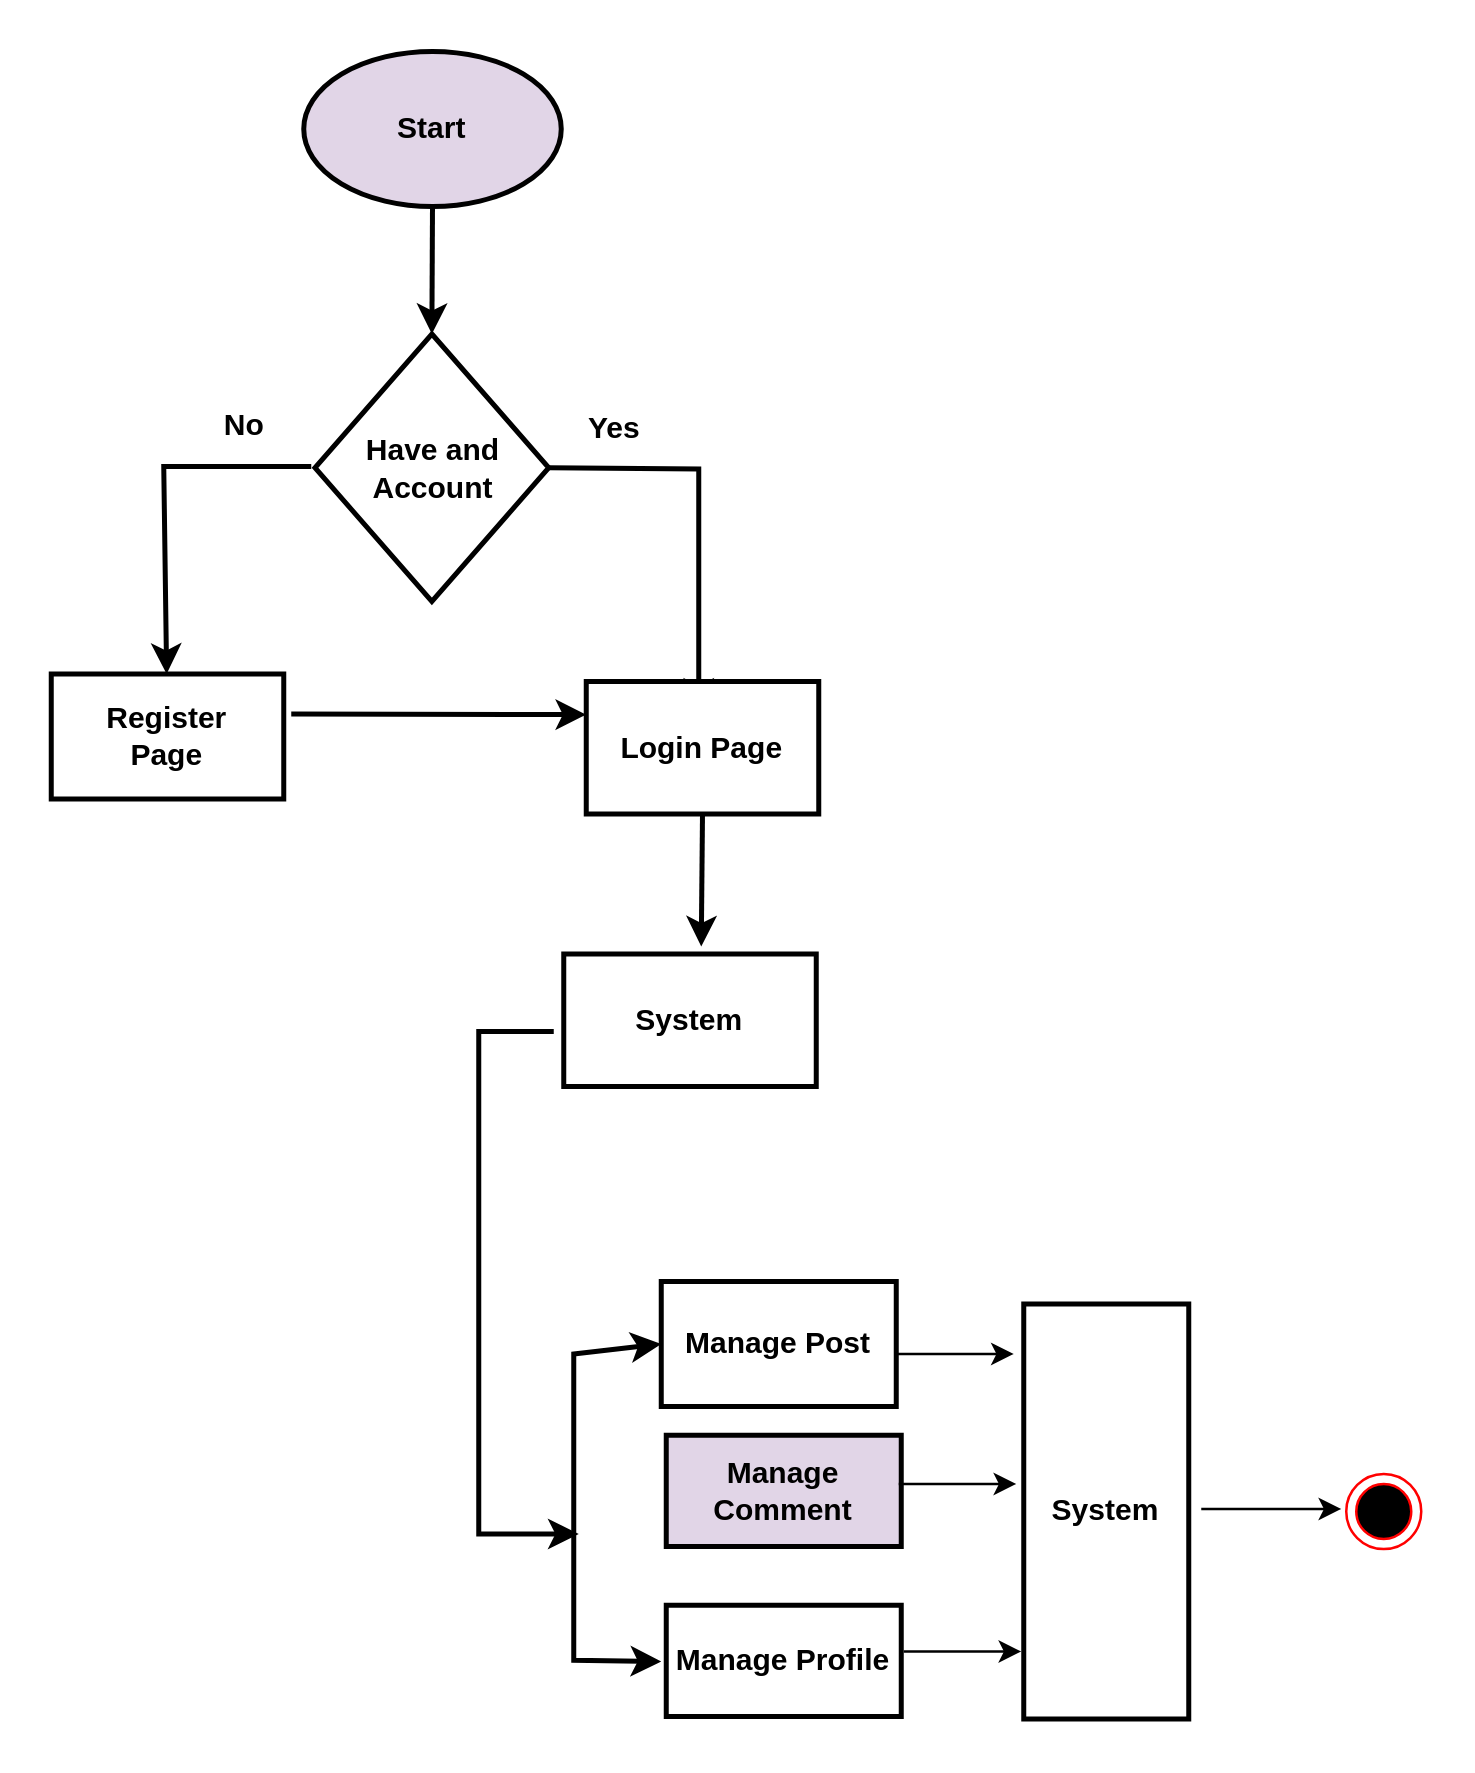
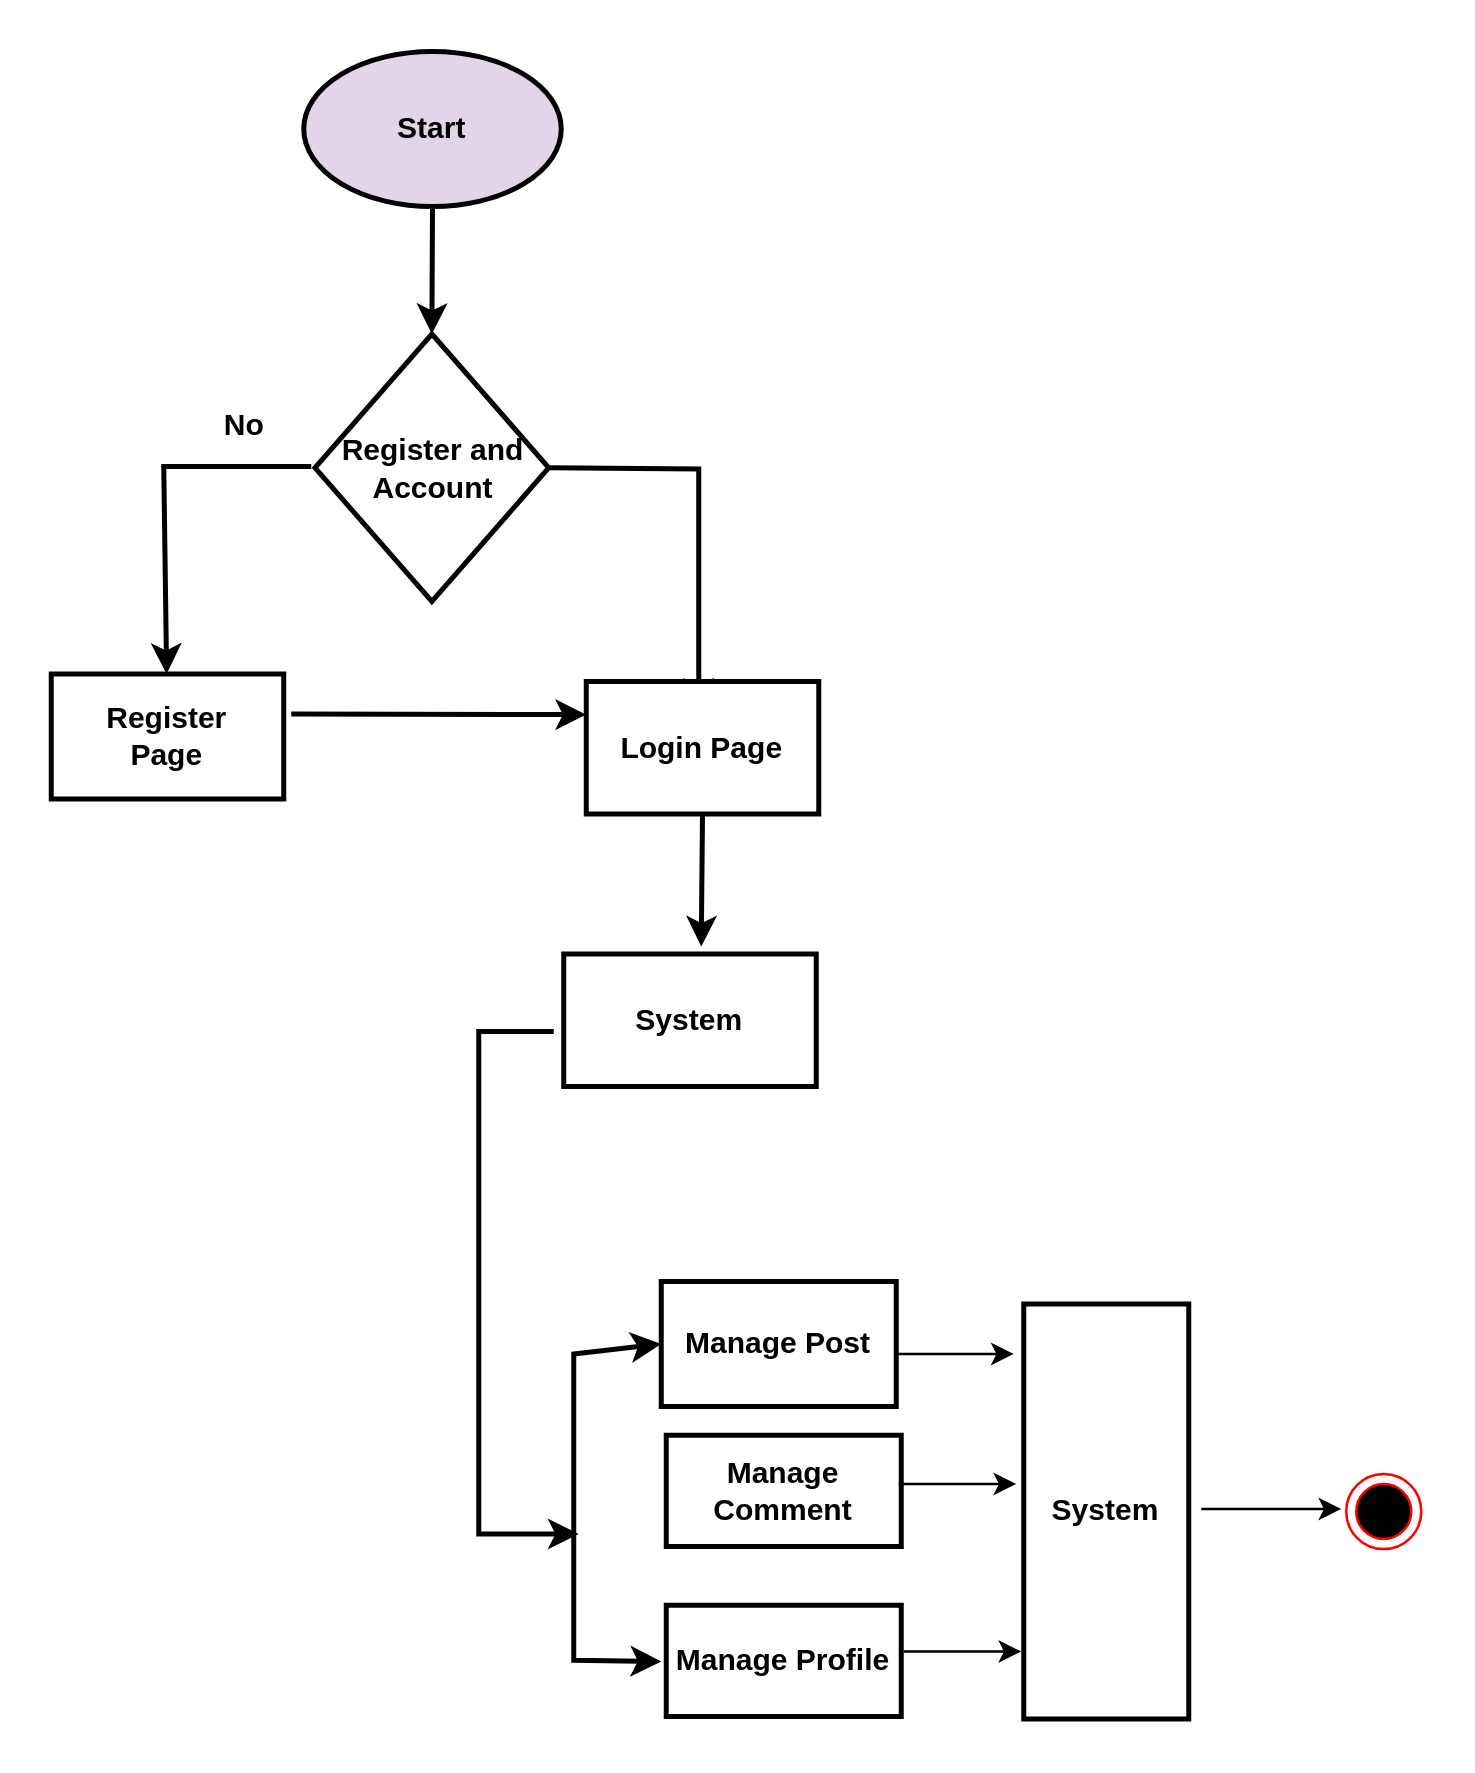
(613, 429) -> none
(434, 469) -> (434, 469)
(784, 1491) -> (784, 1491)
